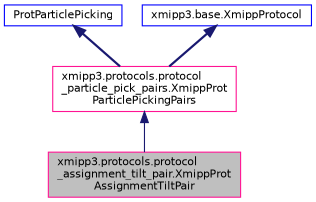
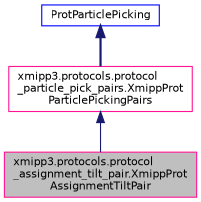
(227, 15) -> none
